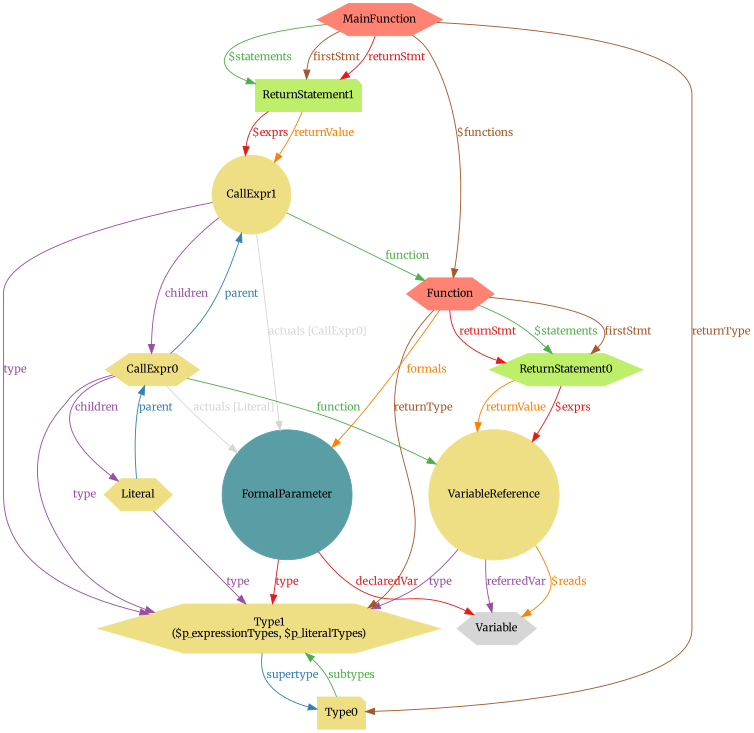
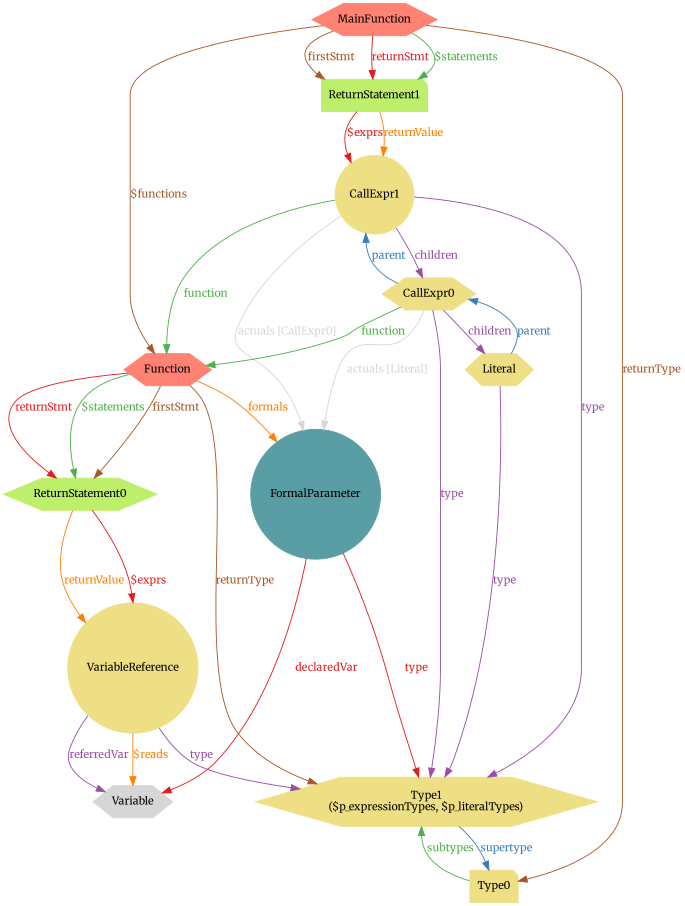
(310, 411) -> (311, 347)
